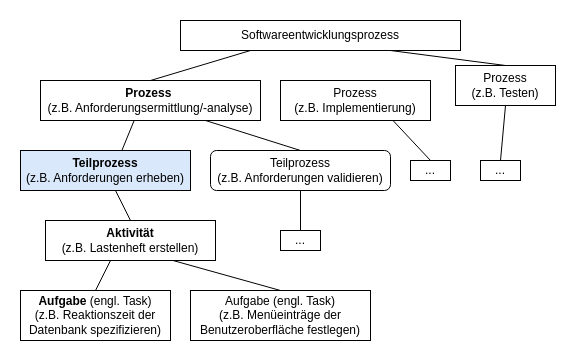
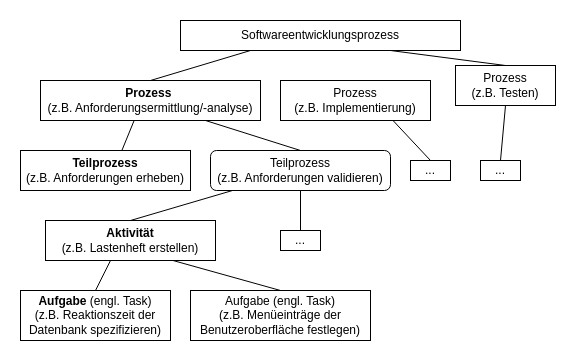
(106, 171) -> (106, 171)
(123, 205) -> (182, 205)
